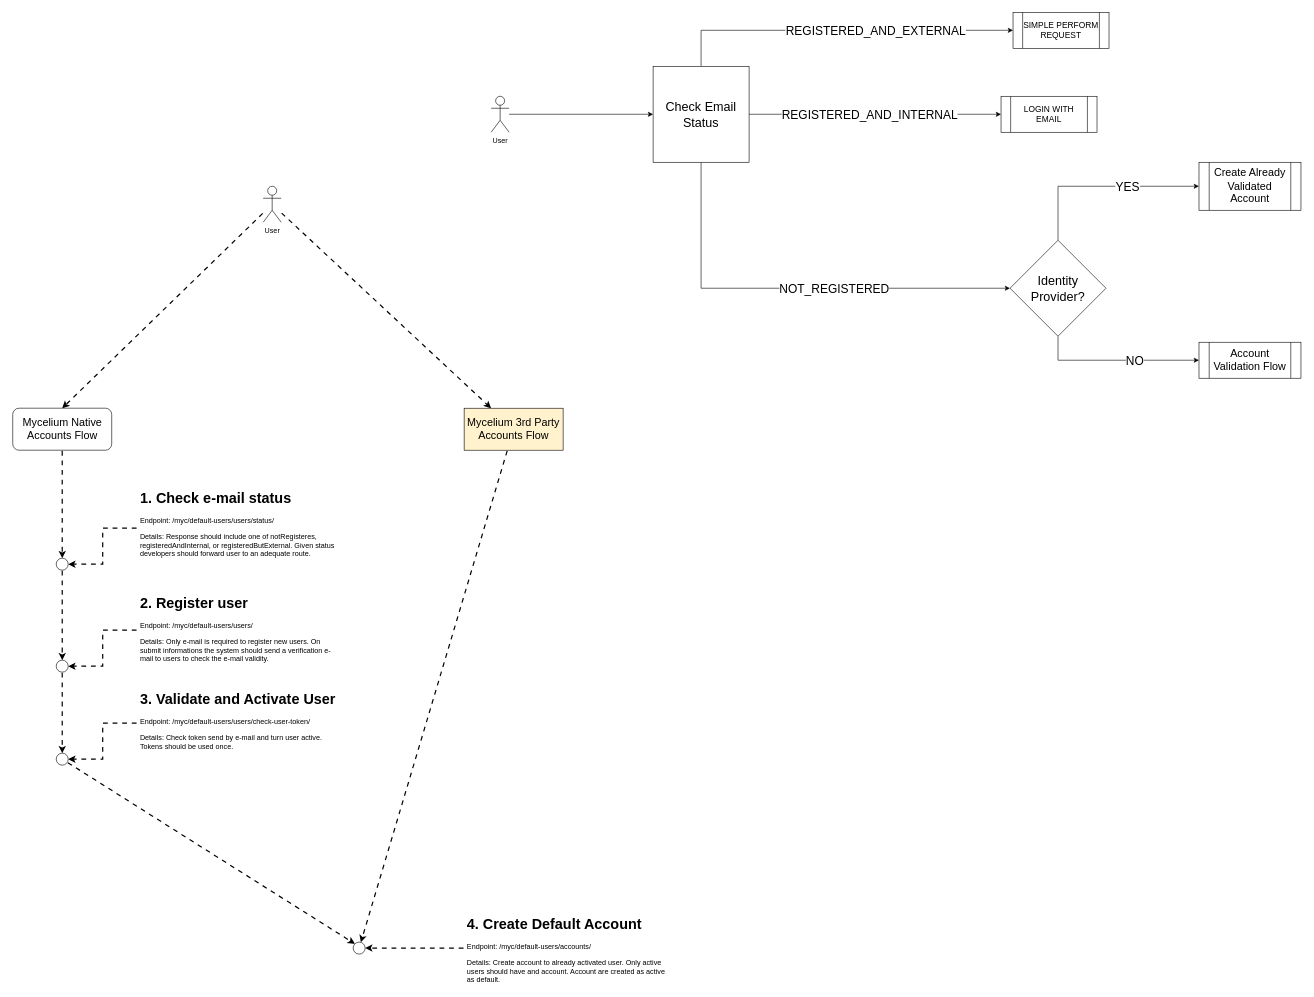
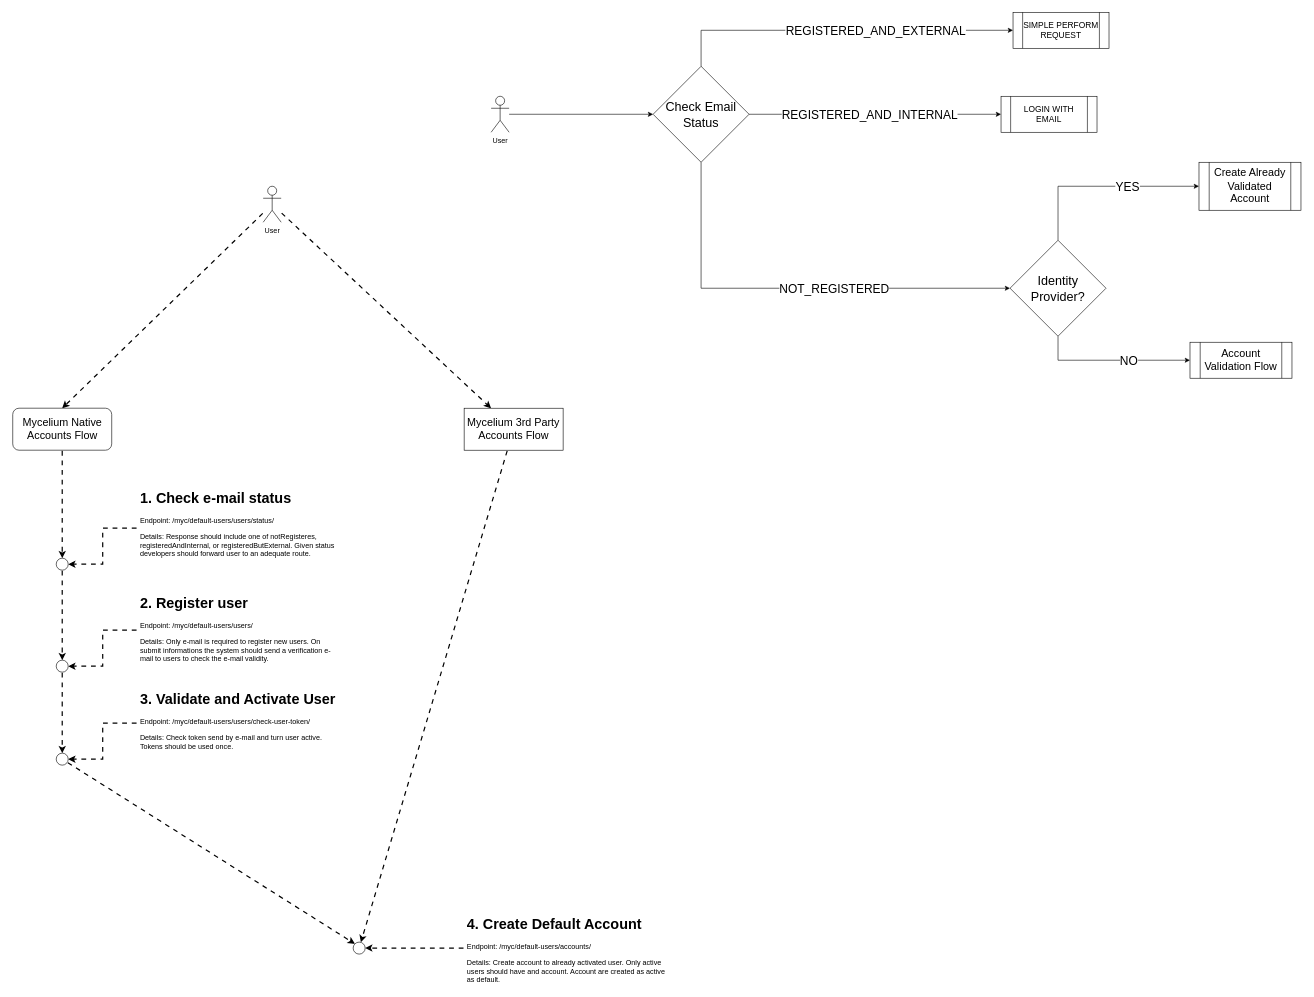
(701, 114) -> (701, 114)
(1250, 360) -> (1241, 360)
(514, 429) -> (514, 429)
